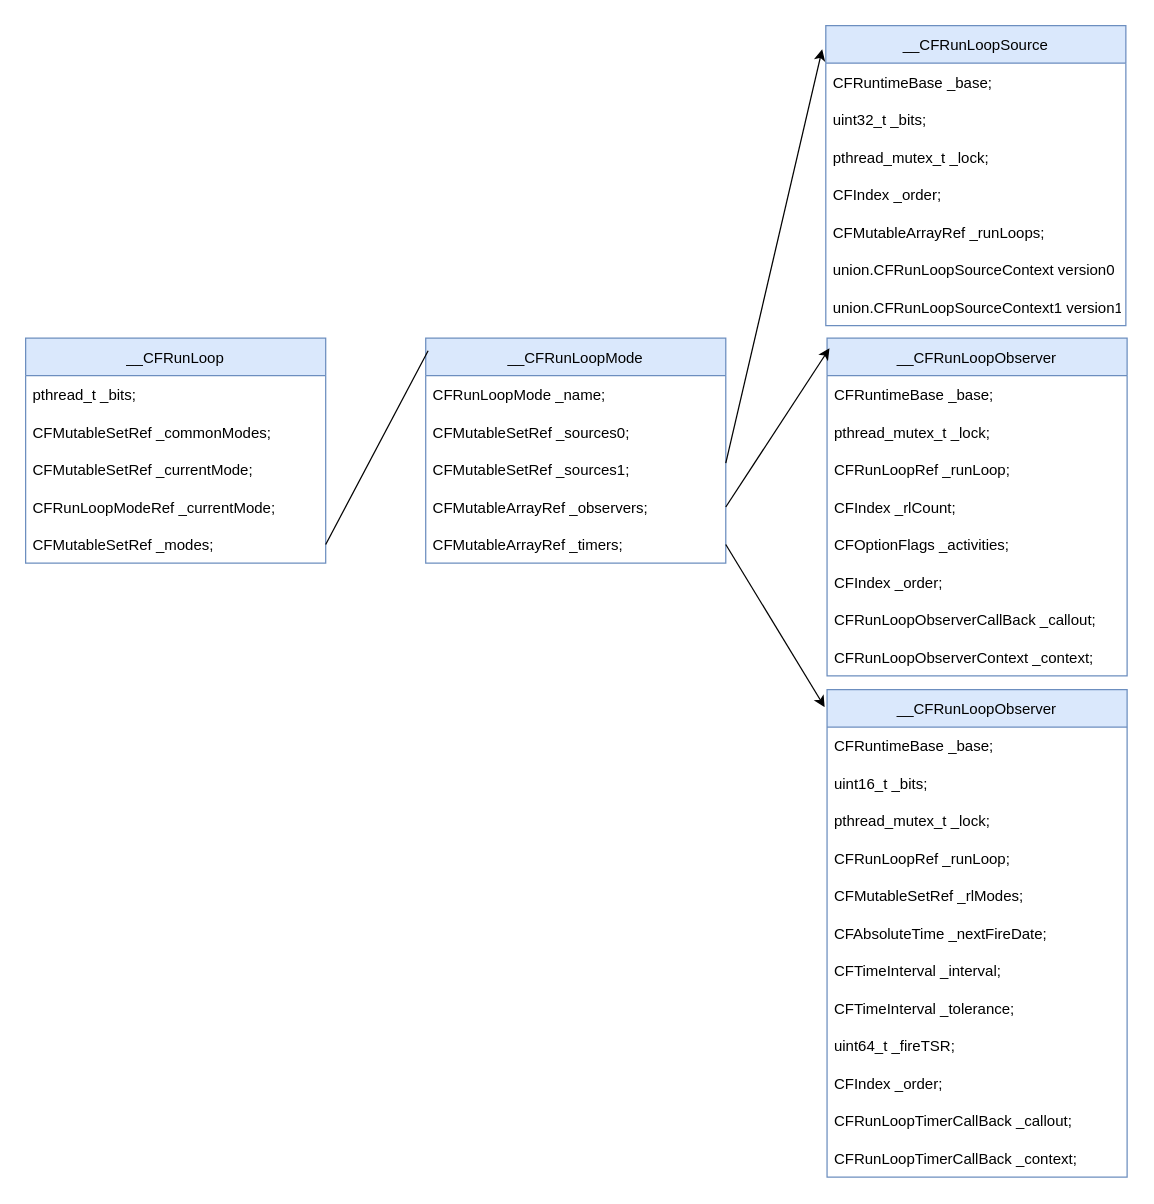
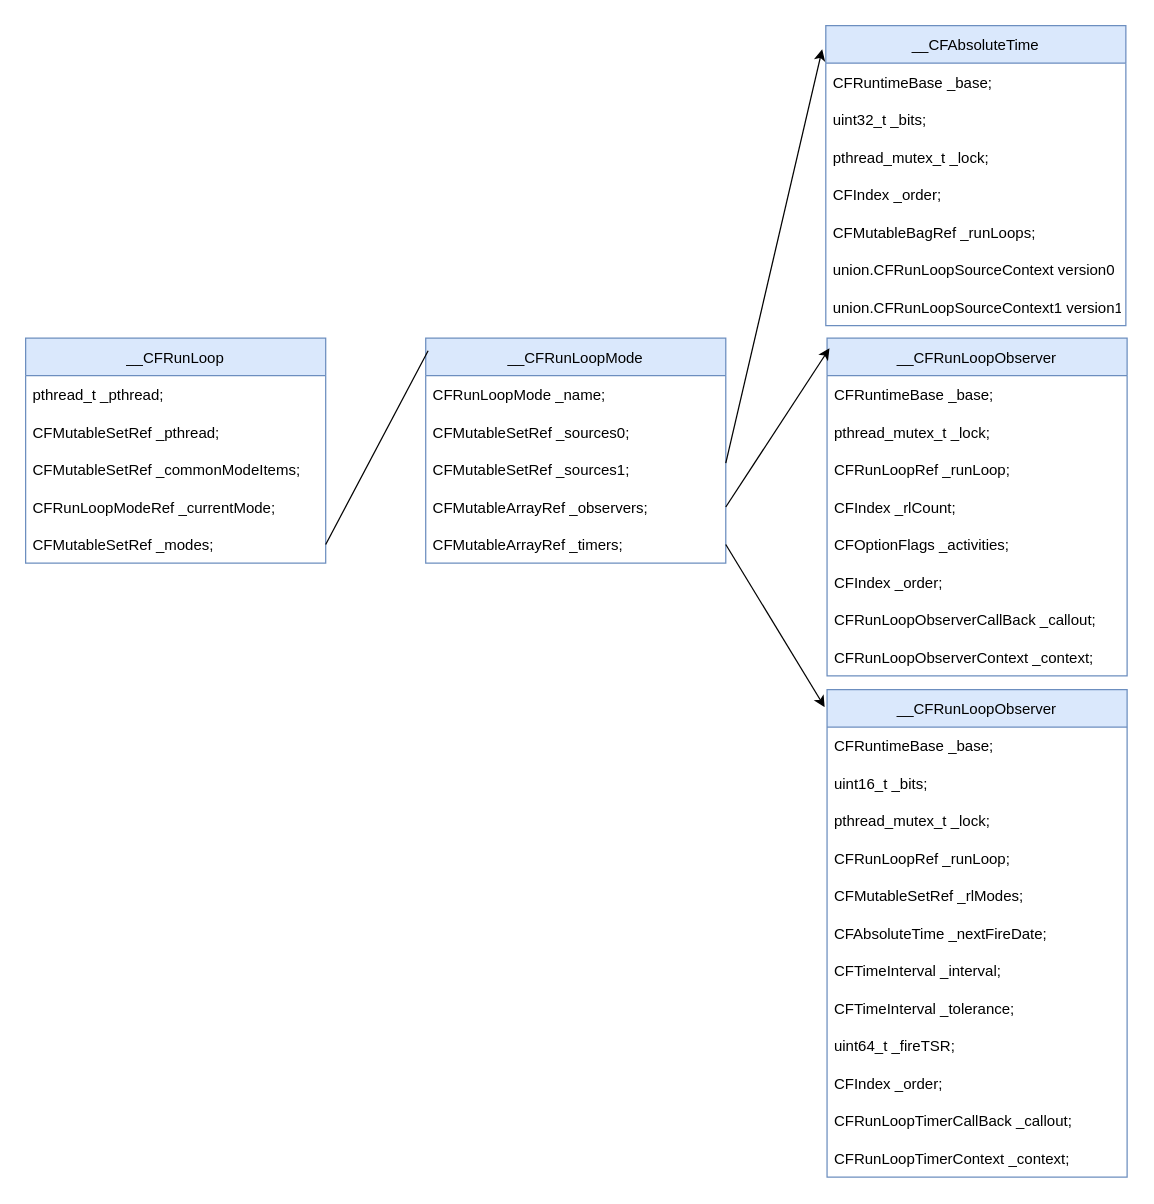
(975, 45) -> (975, 45)
(944, 233) -> (936, 233)
(94, 395) -> (108, 395)
(148, 433) -> (132, 433)
(148, 470) -> (165, 470)
(958, 1159) -> (958, 1159)
